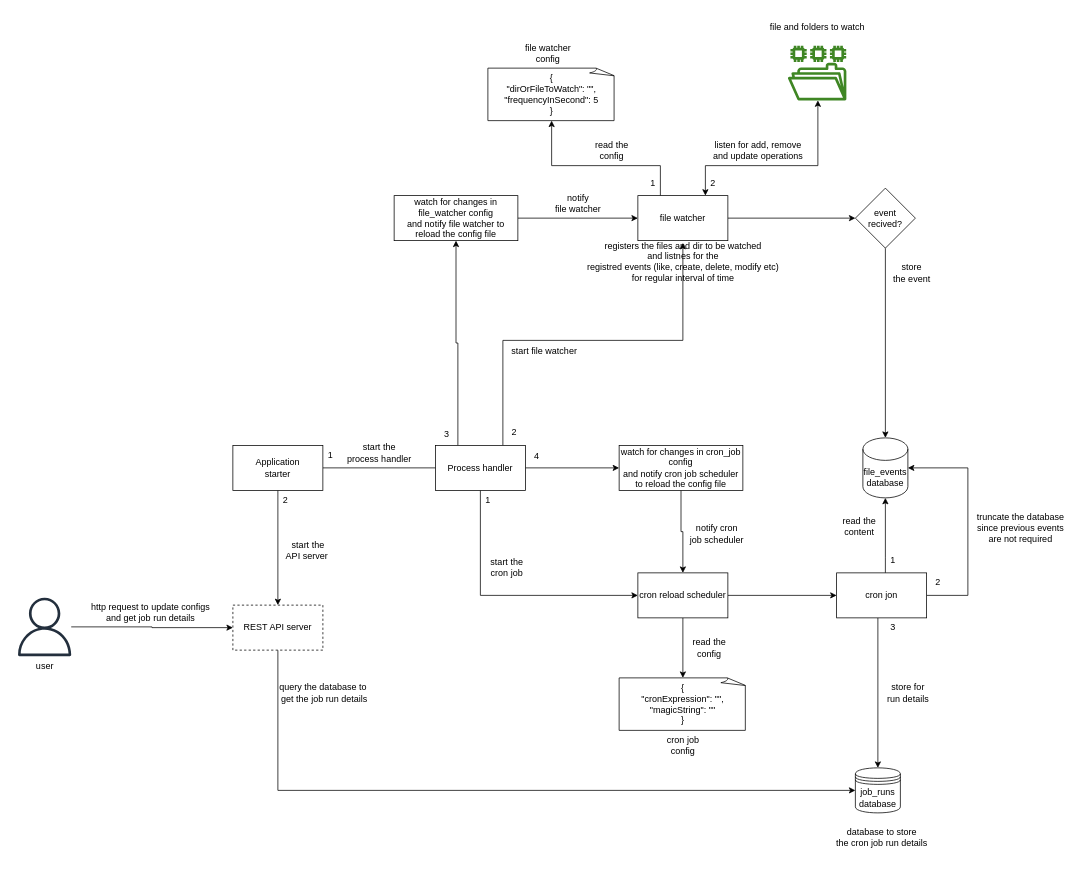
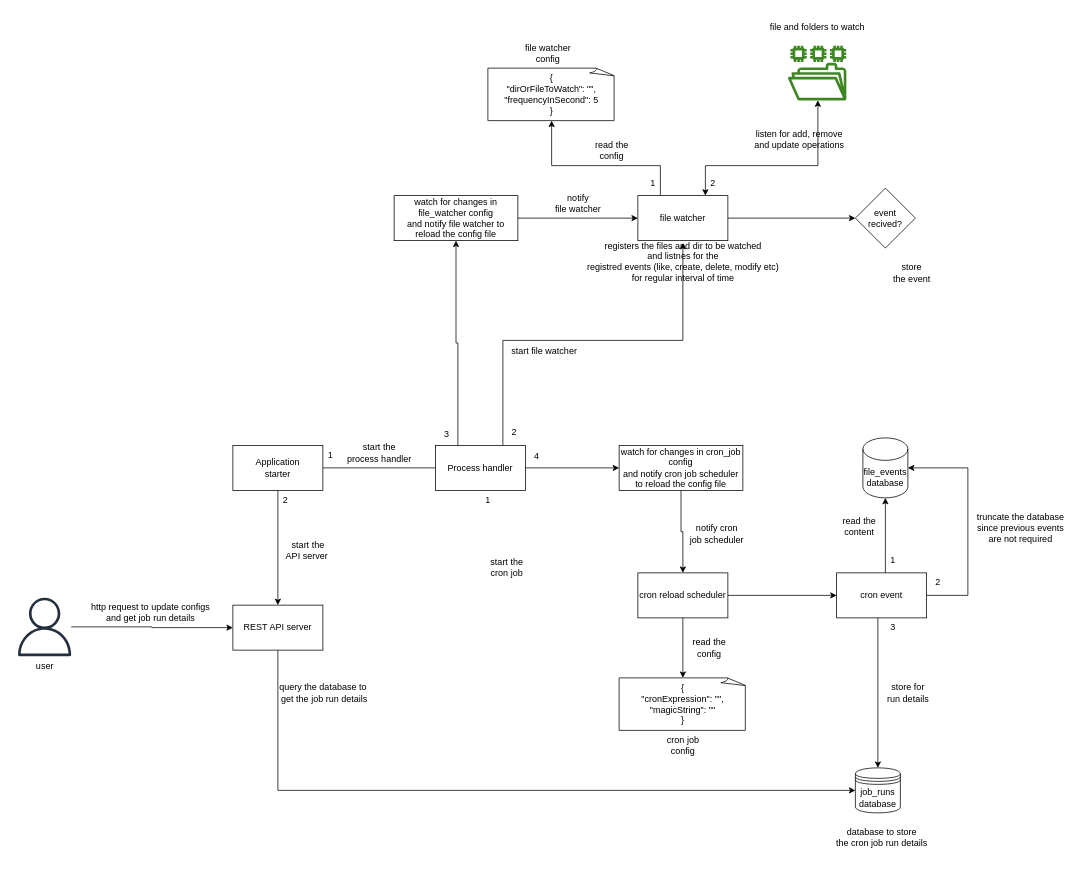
(758, 150) -> (799, 139)
(885, 340) -> none
(503, 595) -> none
(882, 595) -> (882, 595)
(278, 627) -> (278, 627)
